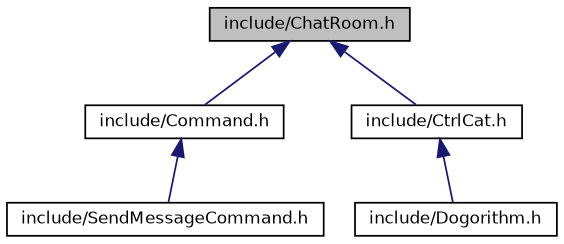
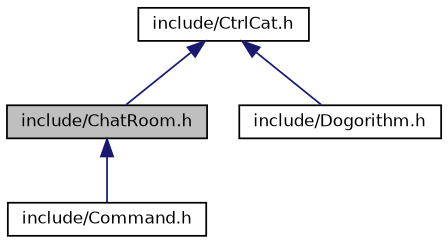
(380, 78) -> (158, 79)
(165, 219) -> none
